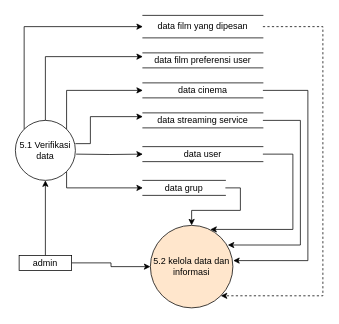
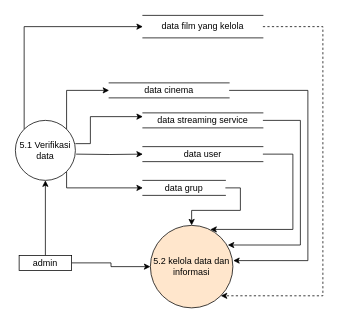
(203, 27) -> (203, 27)
(59, 57) -> none
(203, 60) -> none
(203, 90) -> (169, 90)
